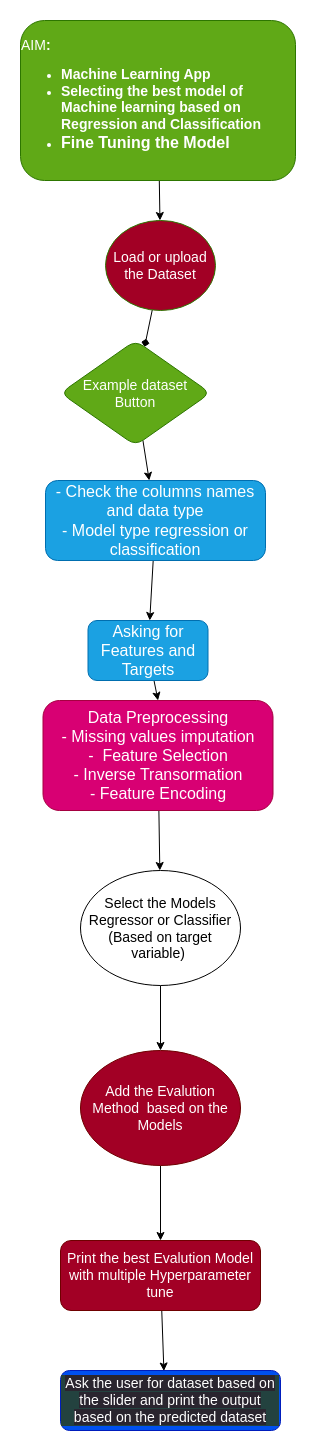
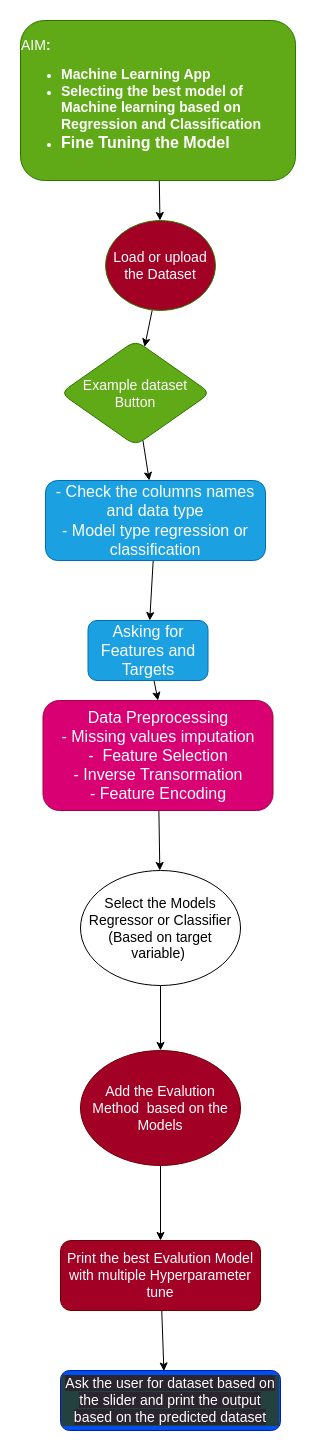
(146, 338) -> (146, 339)
